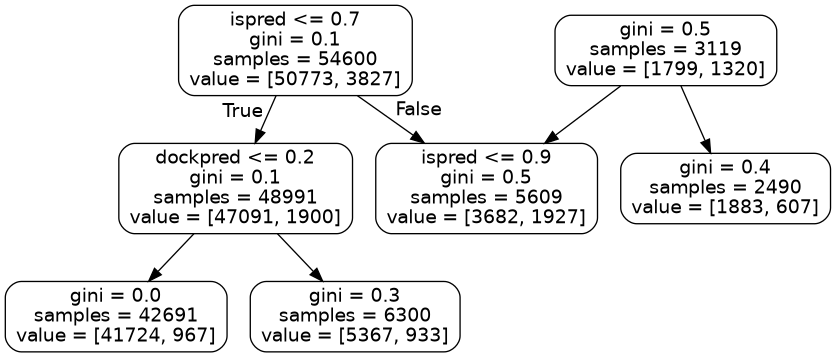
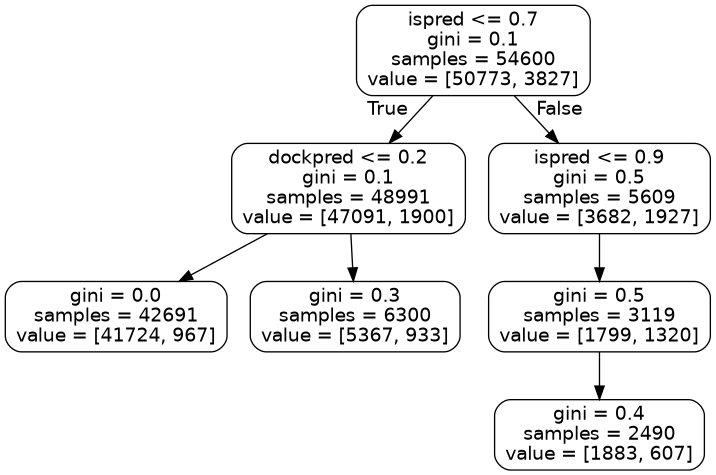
(588, 110) -> (599, 251)
